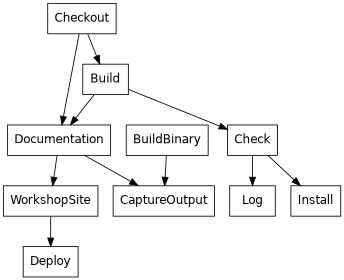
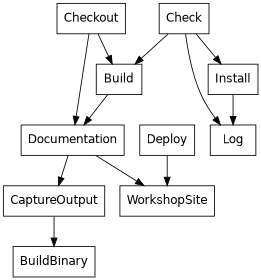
none -> (233, 106)
(174, 108) -> (155, 46)
(166, 166) -> (54, 227)
(51, 227) -> (167, 166)
